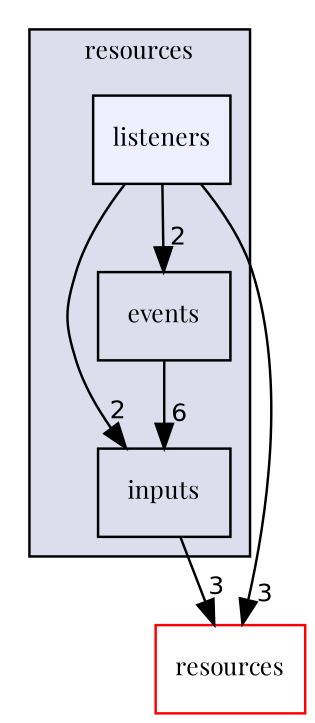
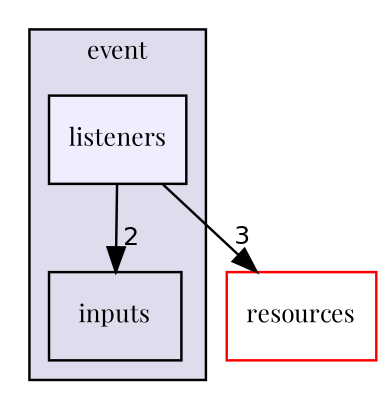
(140, 53) -> (118, 53)
(164, 316) -> none
(194, 571) -> none
